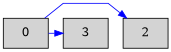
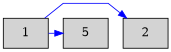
(26, 33) -> (26, 33)
(86, 33) -> (86, 33)
